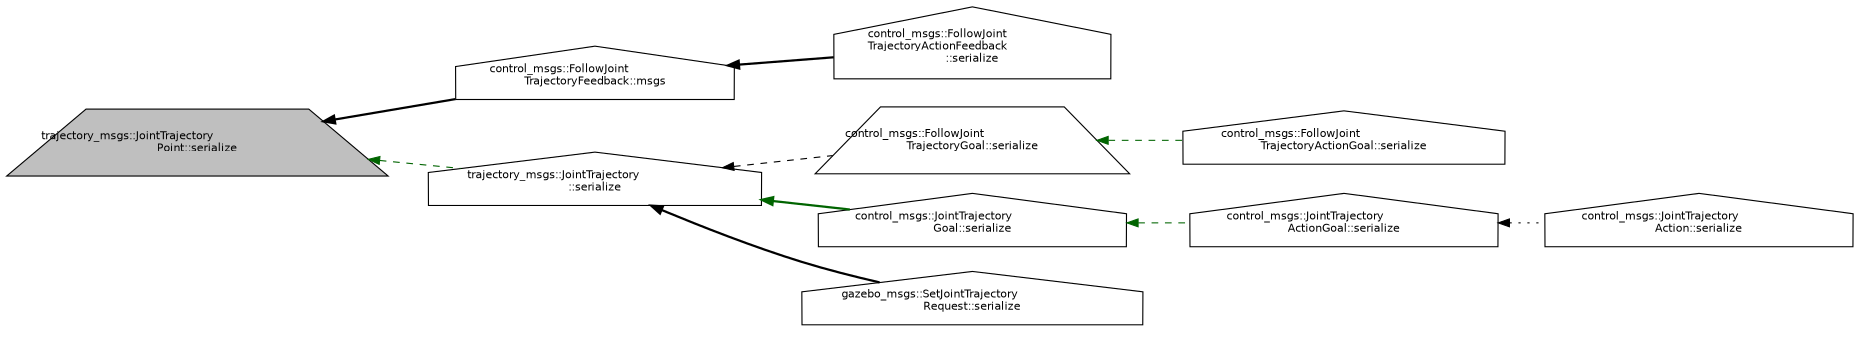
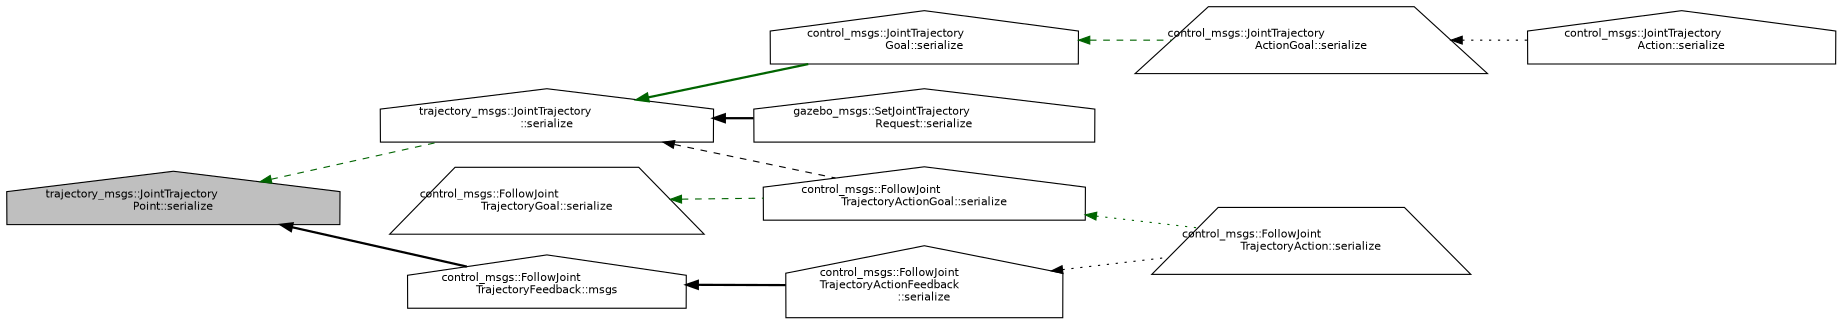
(197, 143) -> (173, 201)
(783, 161) -> (755, 161)
(1344, 223) -> (1311, 40)
none -> (1311, 241)
